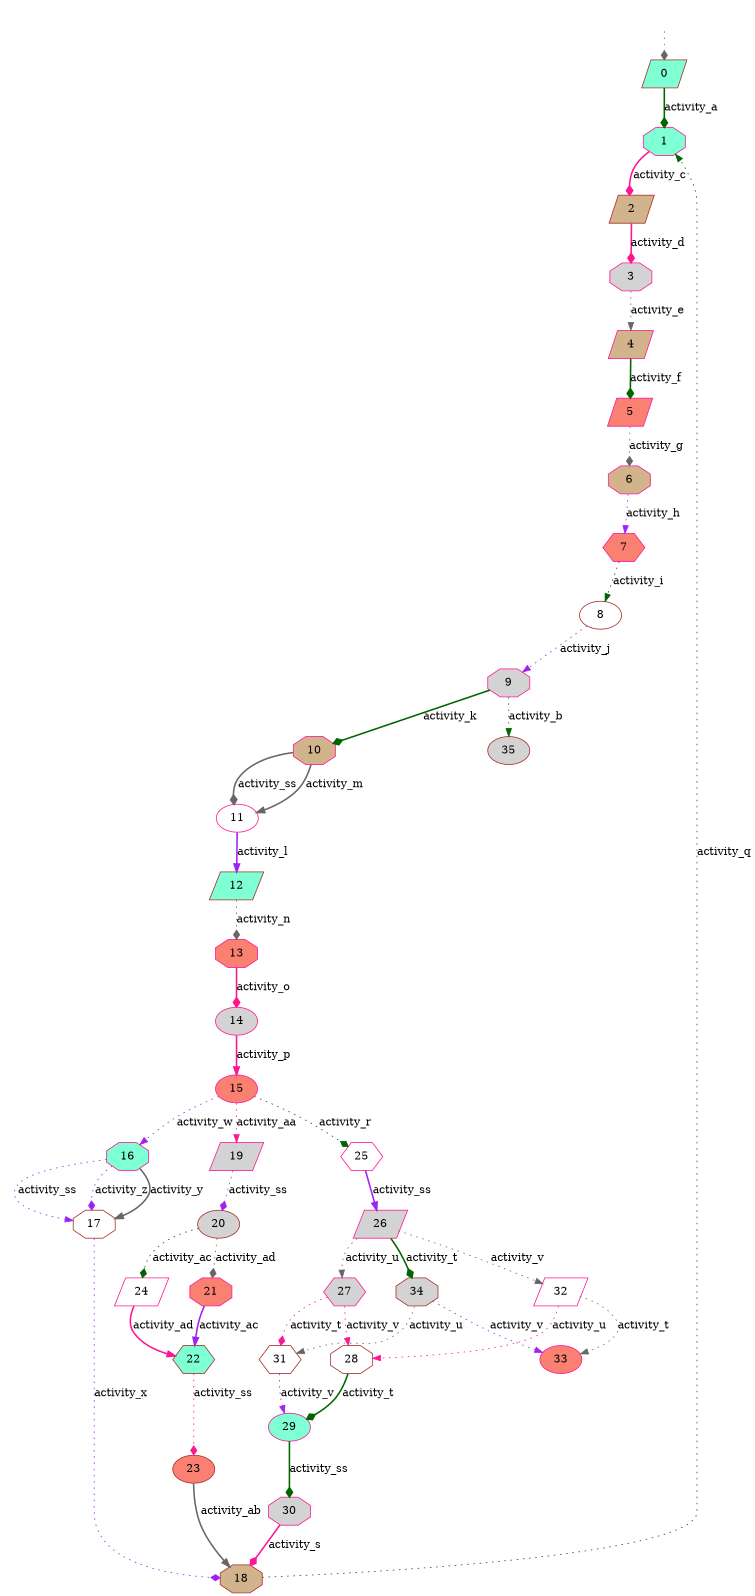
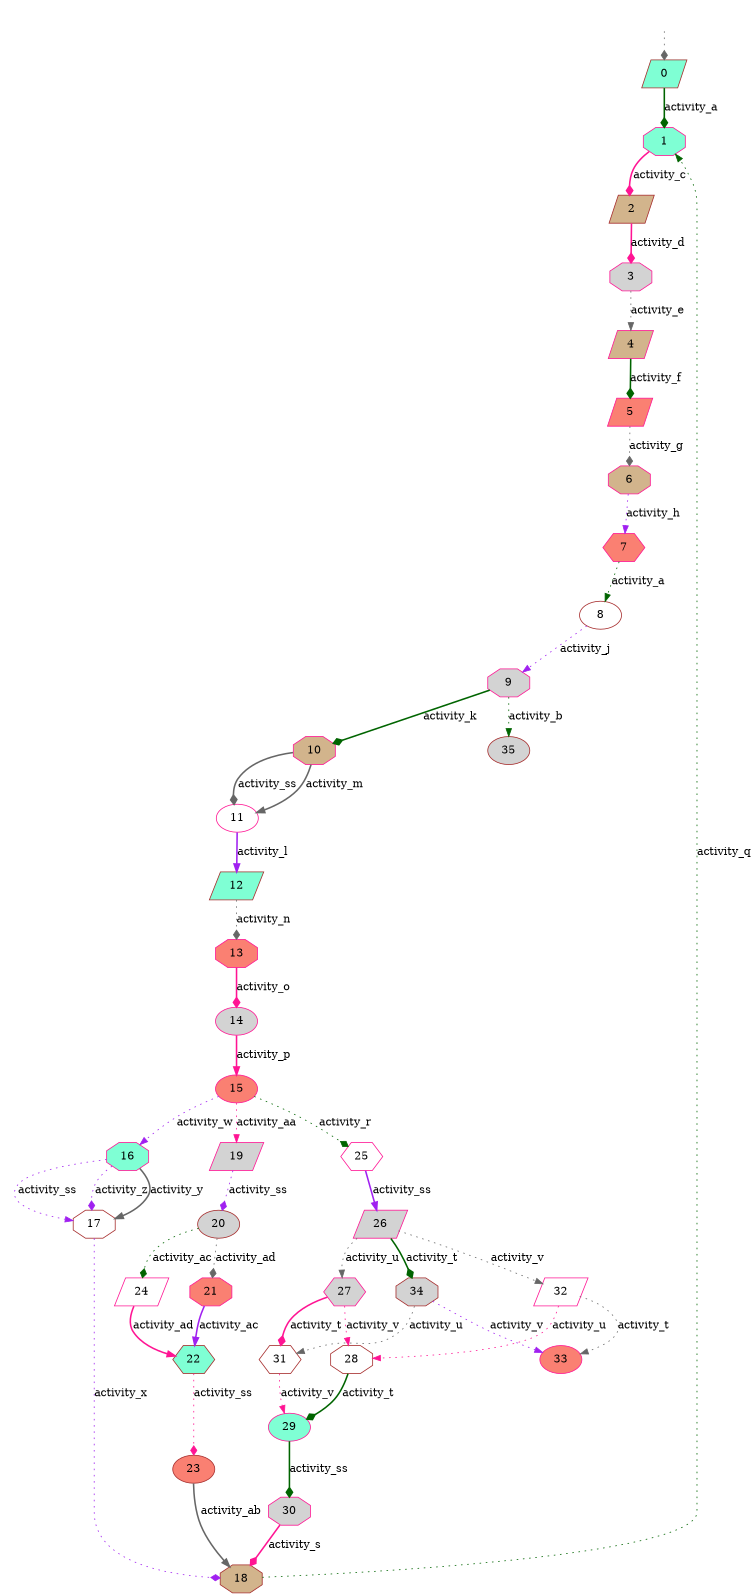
(638, 581) -> (638, 581)
(300, 1311) -> (300, 1311)
(280, 1390) -> (280, 1390)
